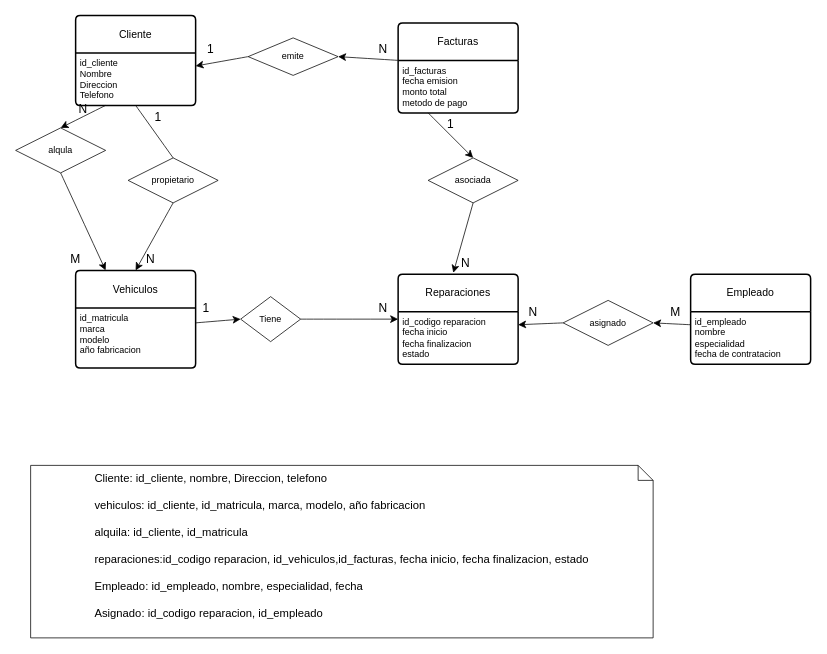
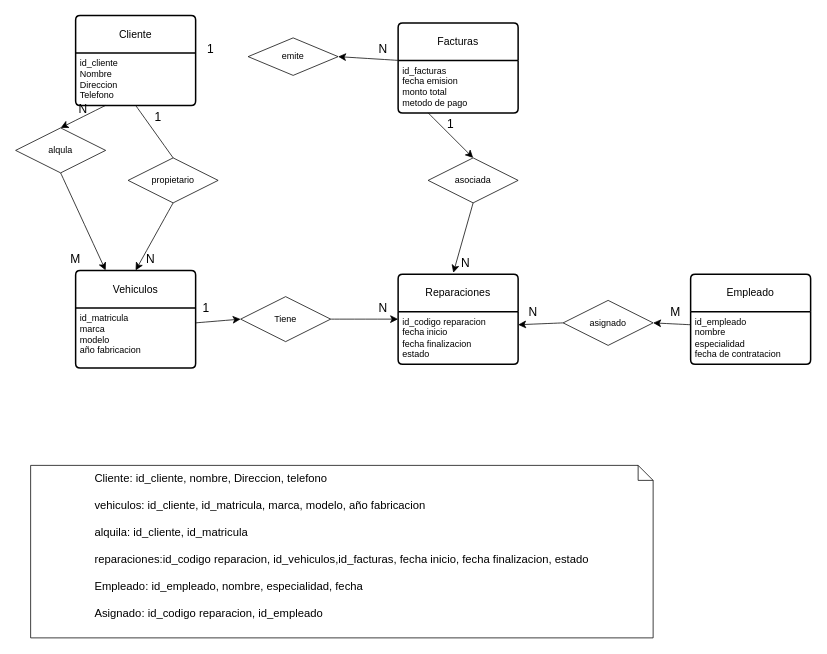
(223, 61) -> none
(270, 319) -> (285, 319)
